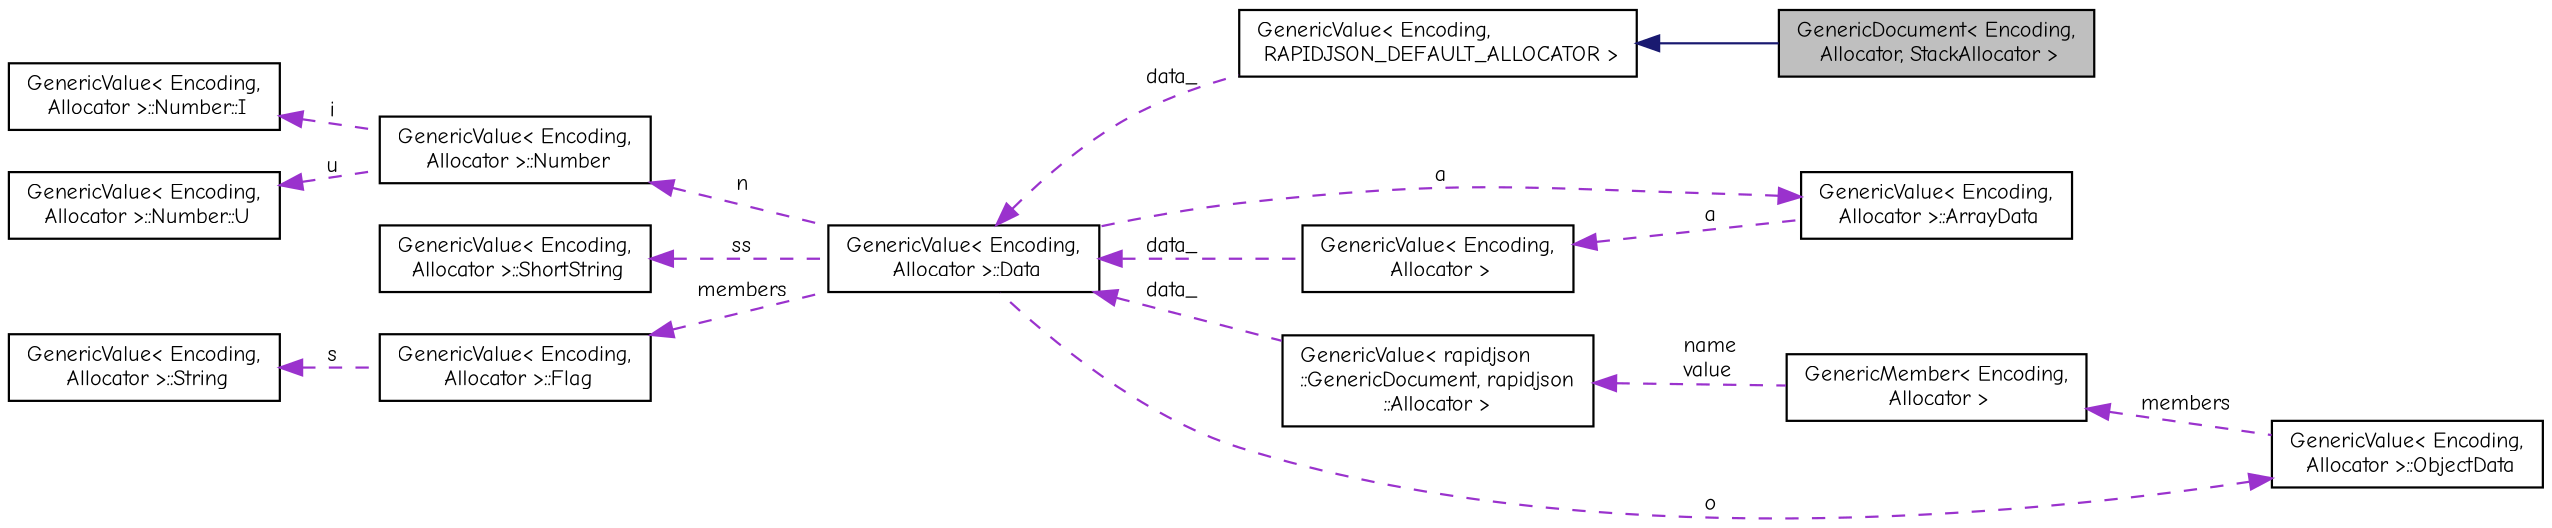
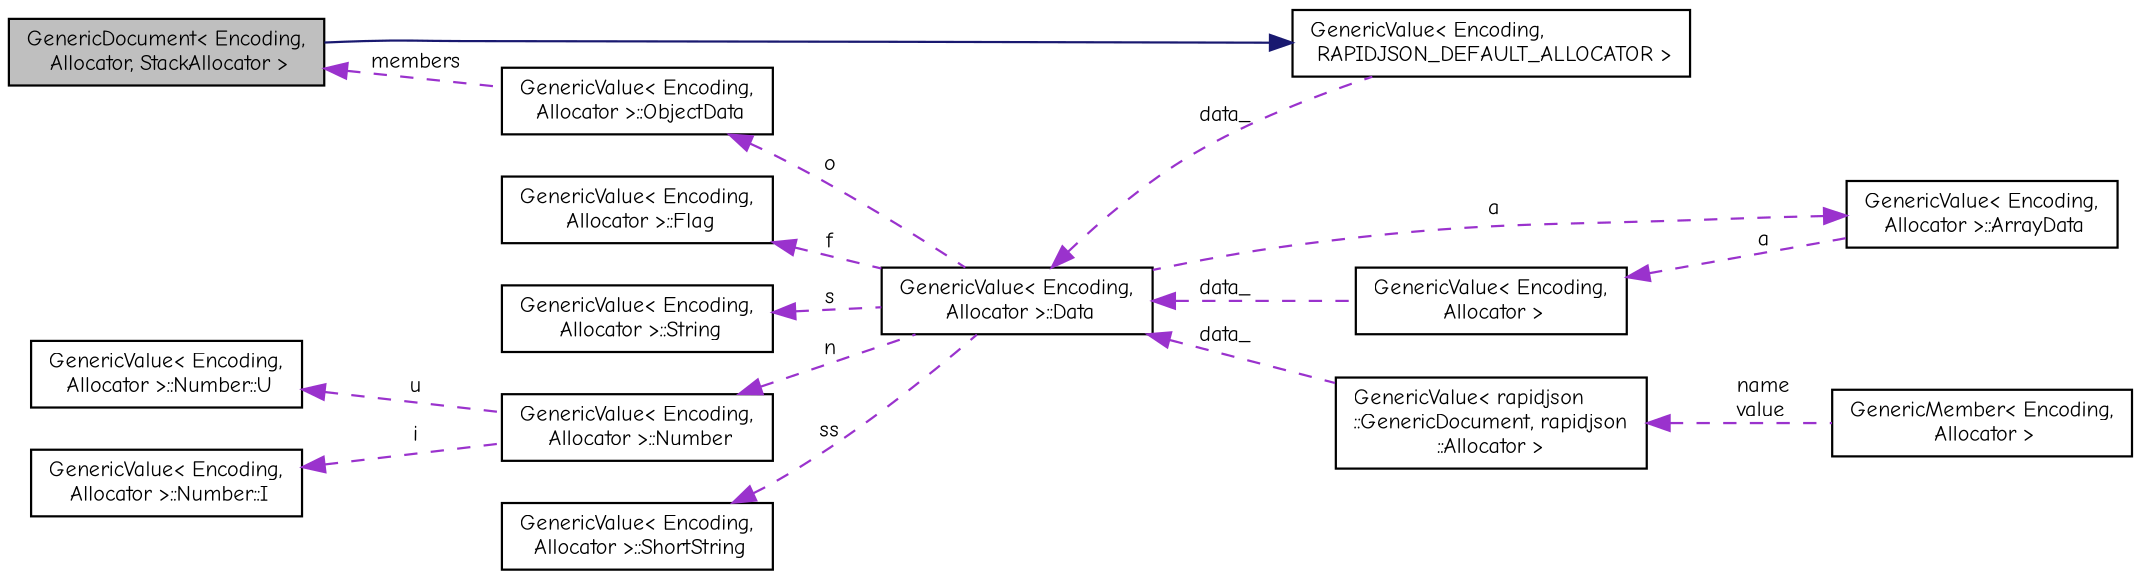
(740, 291) -> (827, 242)
(341, 368) -> (838, 309)
(2191, 423) -> (424, 79)
